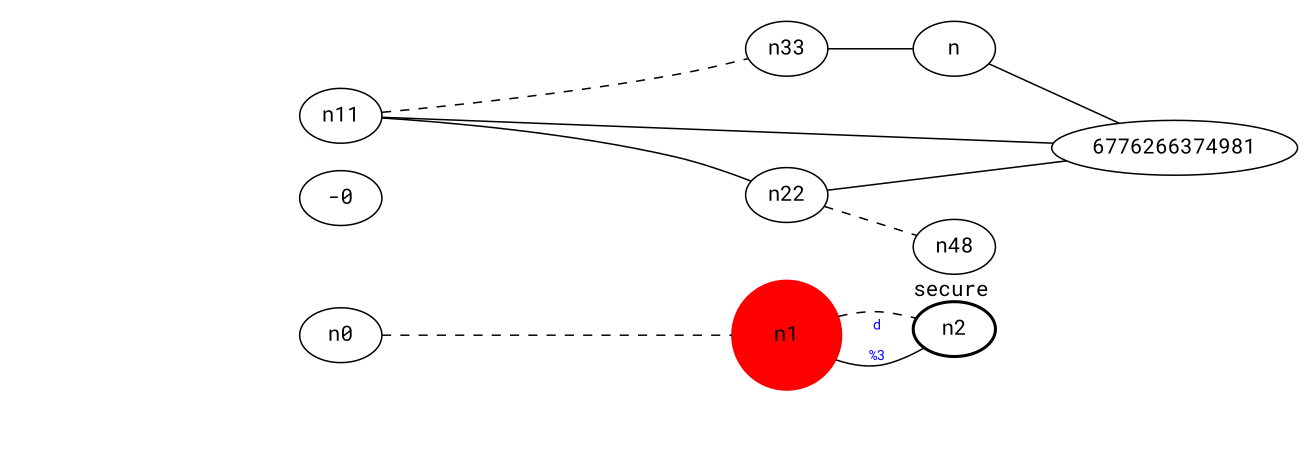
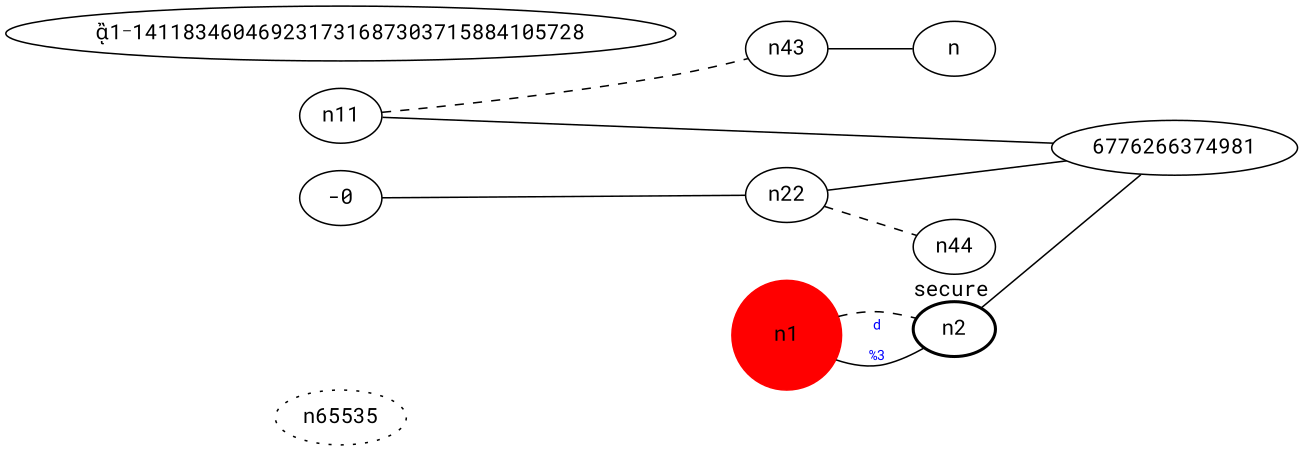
none -> (341, 34)
(787, 49) -> (787, 49)
(1054, 93) -> (1061, 241)
(569, 137) -> (564, 197)
(954, 247) -> (954, 247)
(341, 335) -> none
none -> (341, 417)
